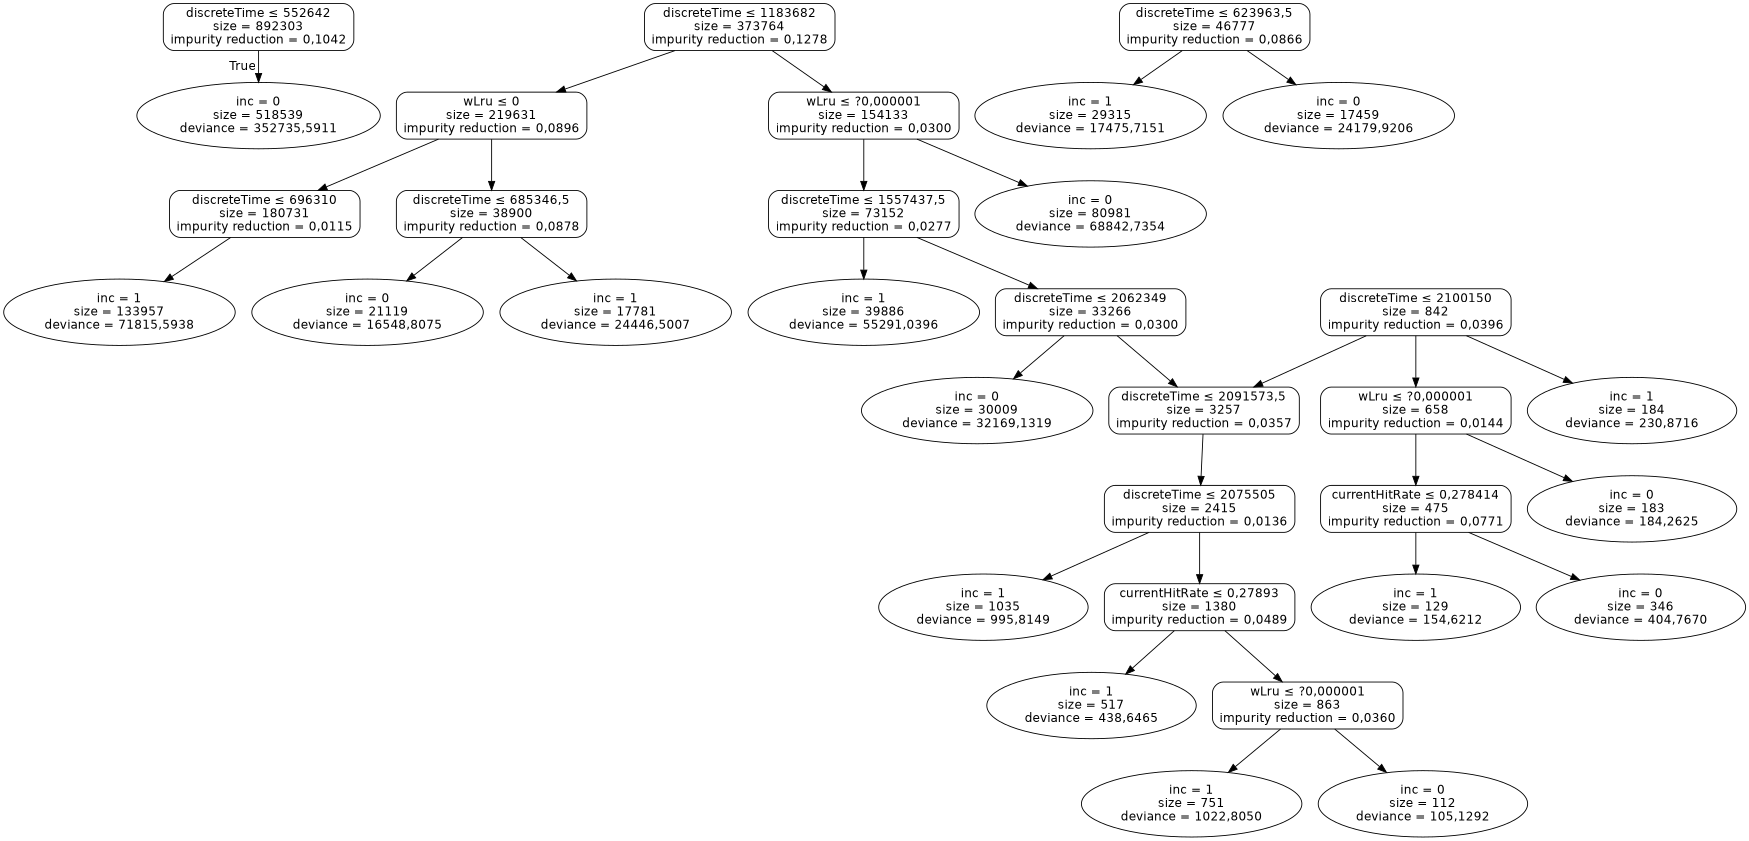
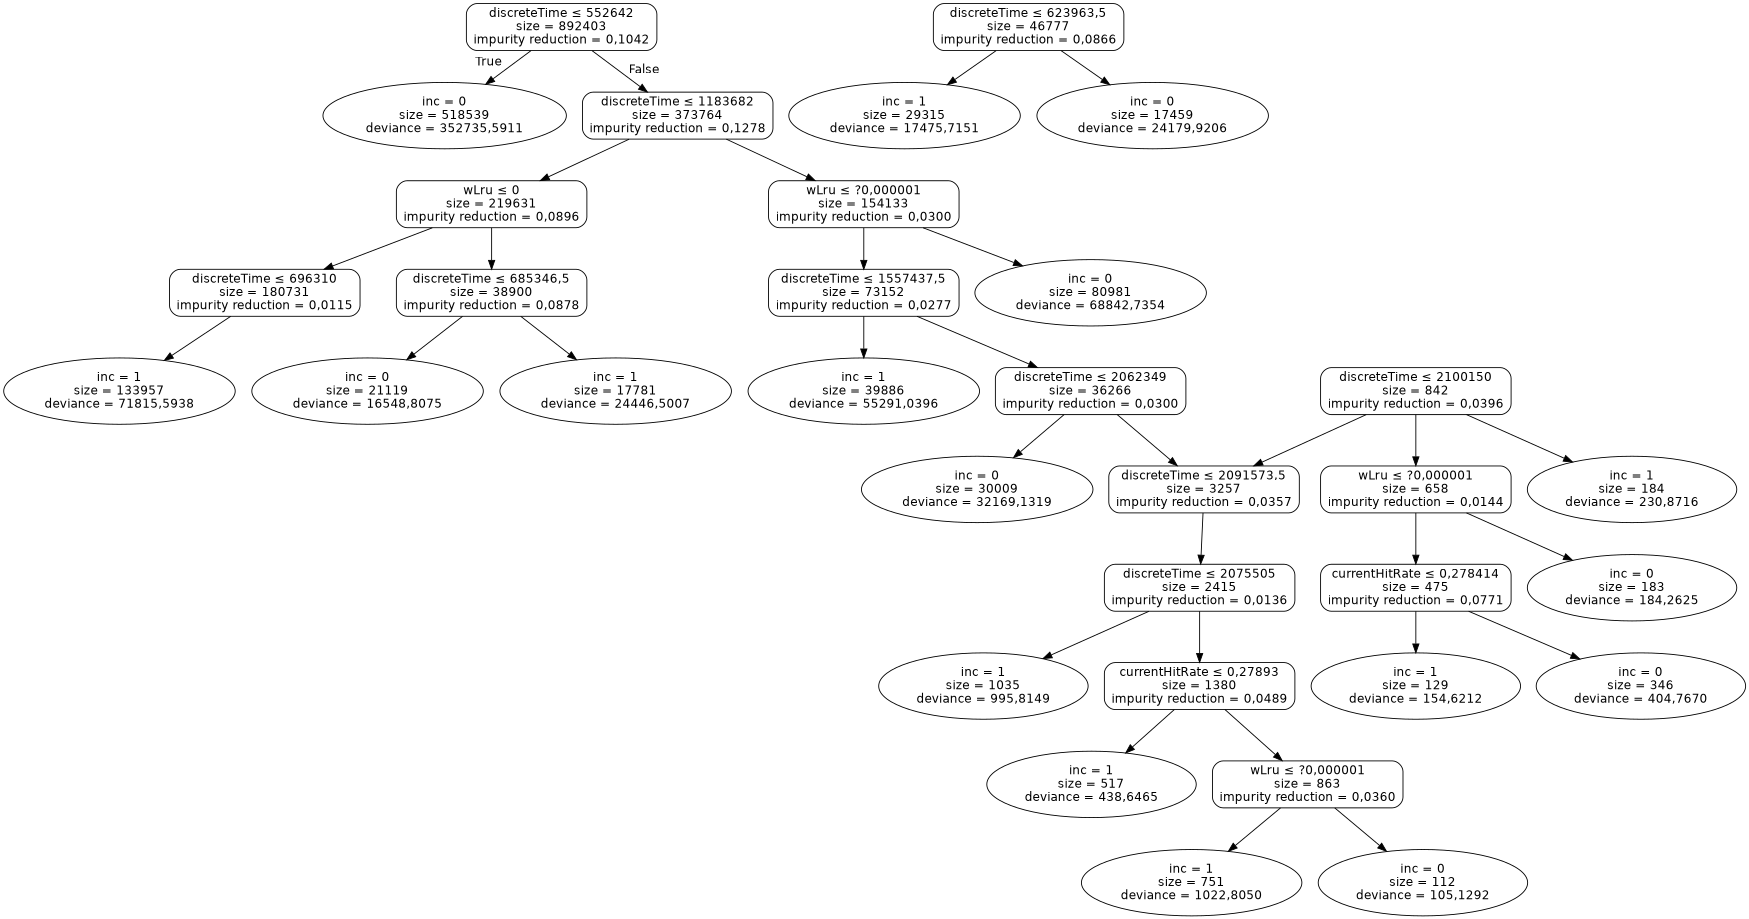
(259, 27) -> (562, 27)
none -> (616, 69)
(1091, 312) -> (1091, 391)
